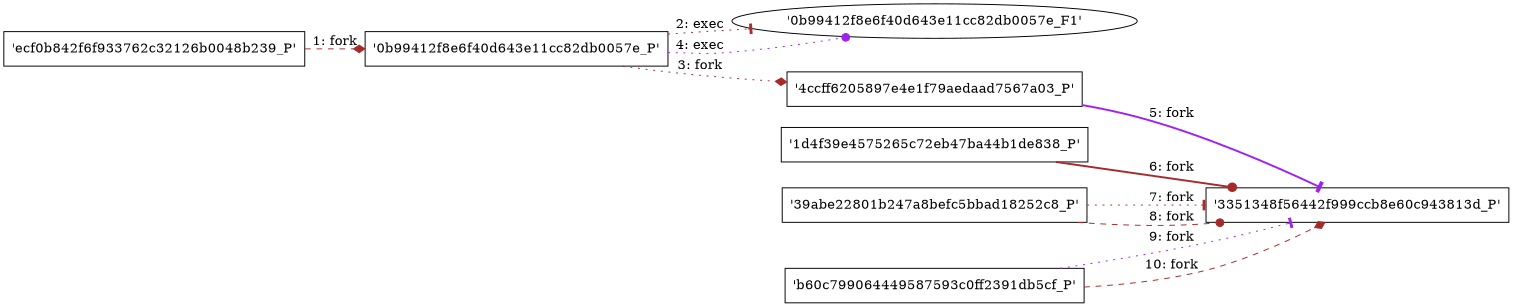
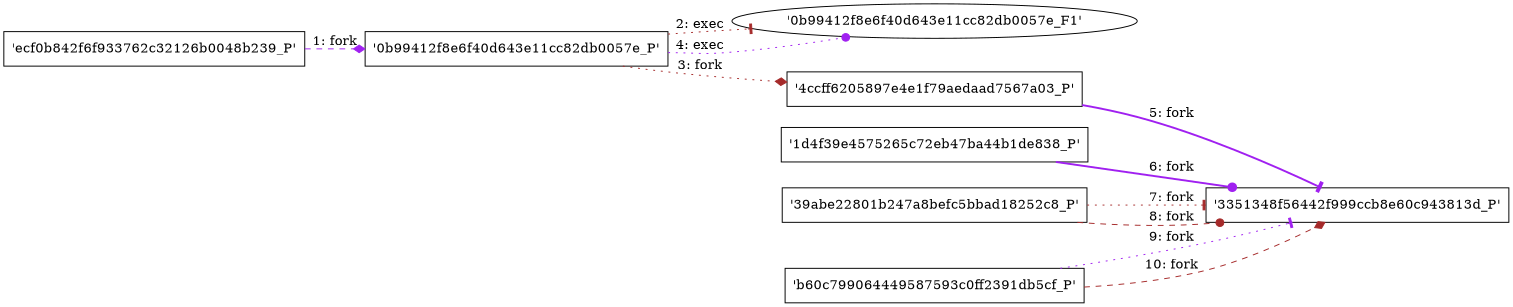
(329, 49) -> (329, 49)
(1142, 174) -> (1142, 174)
